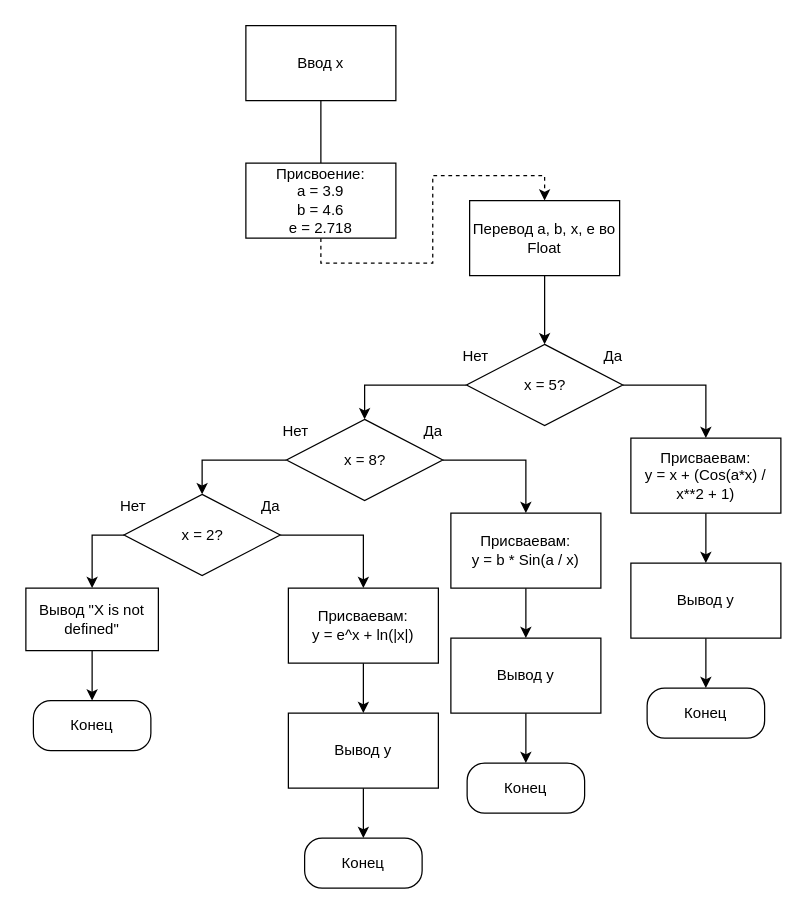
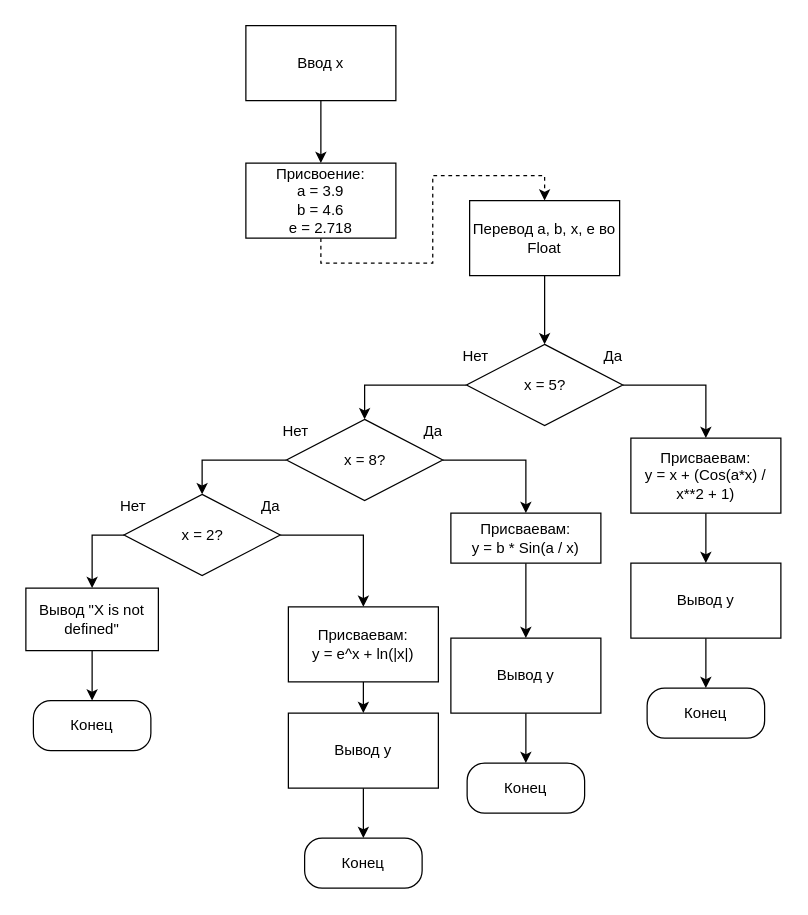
(321, 156) -> (321, 153)
(526, 551) -> (526, 538)
(363, 626) -> (363, 644)
